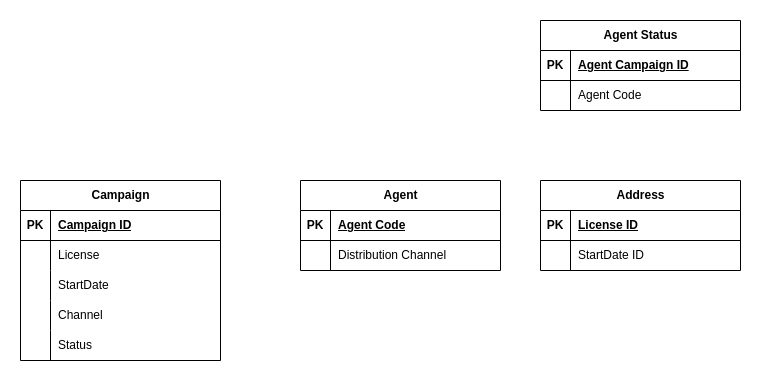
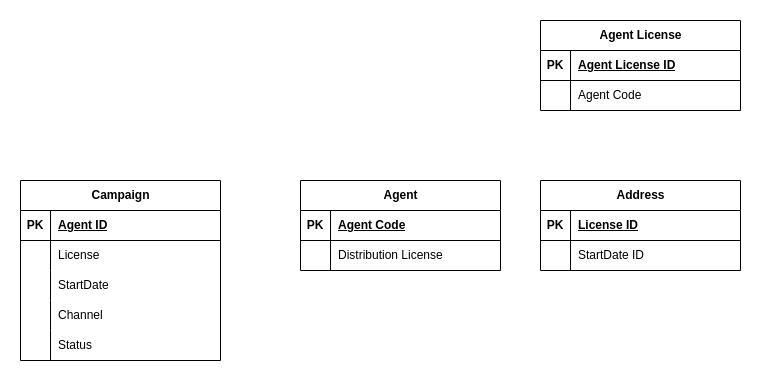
(641, 36) -> (641, 36)
(631, 66) -> (628, 66)
(92, 226) -> (84, 226)
(398, 256) -> (398, 256)
